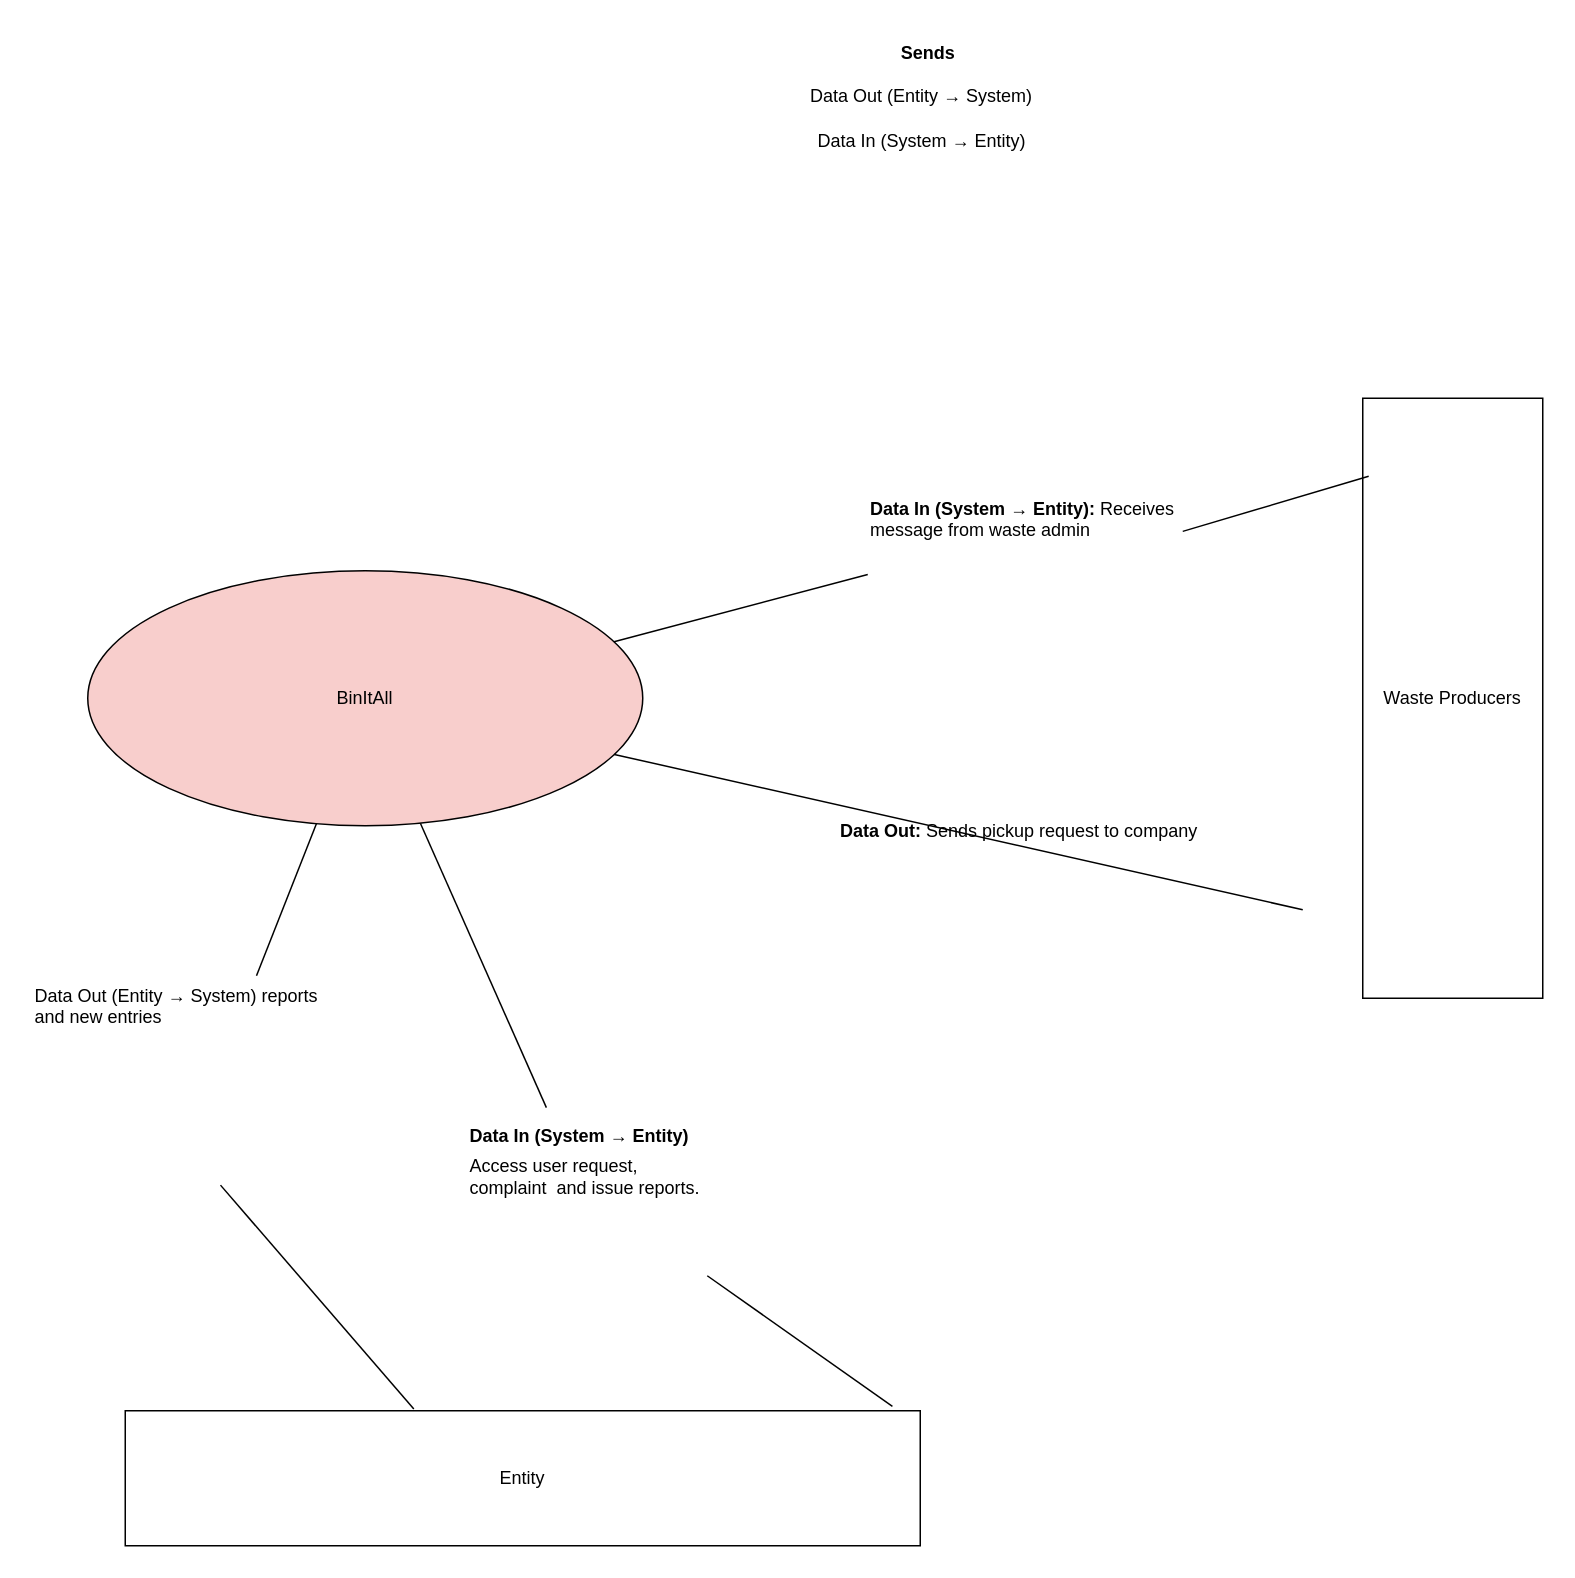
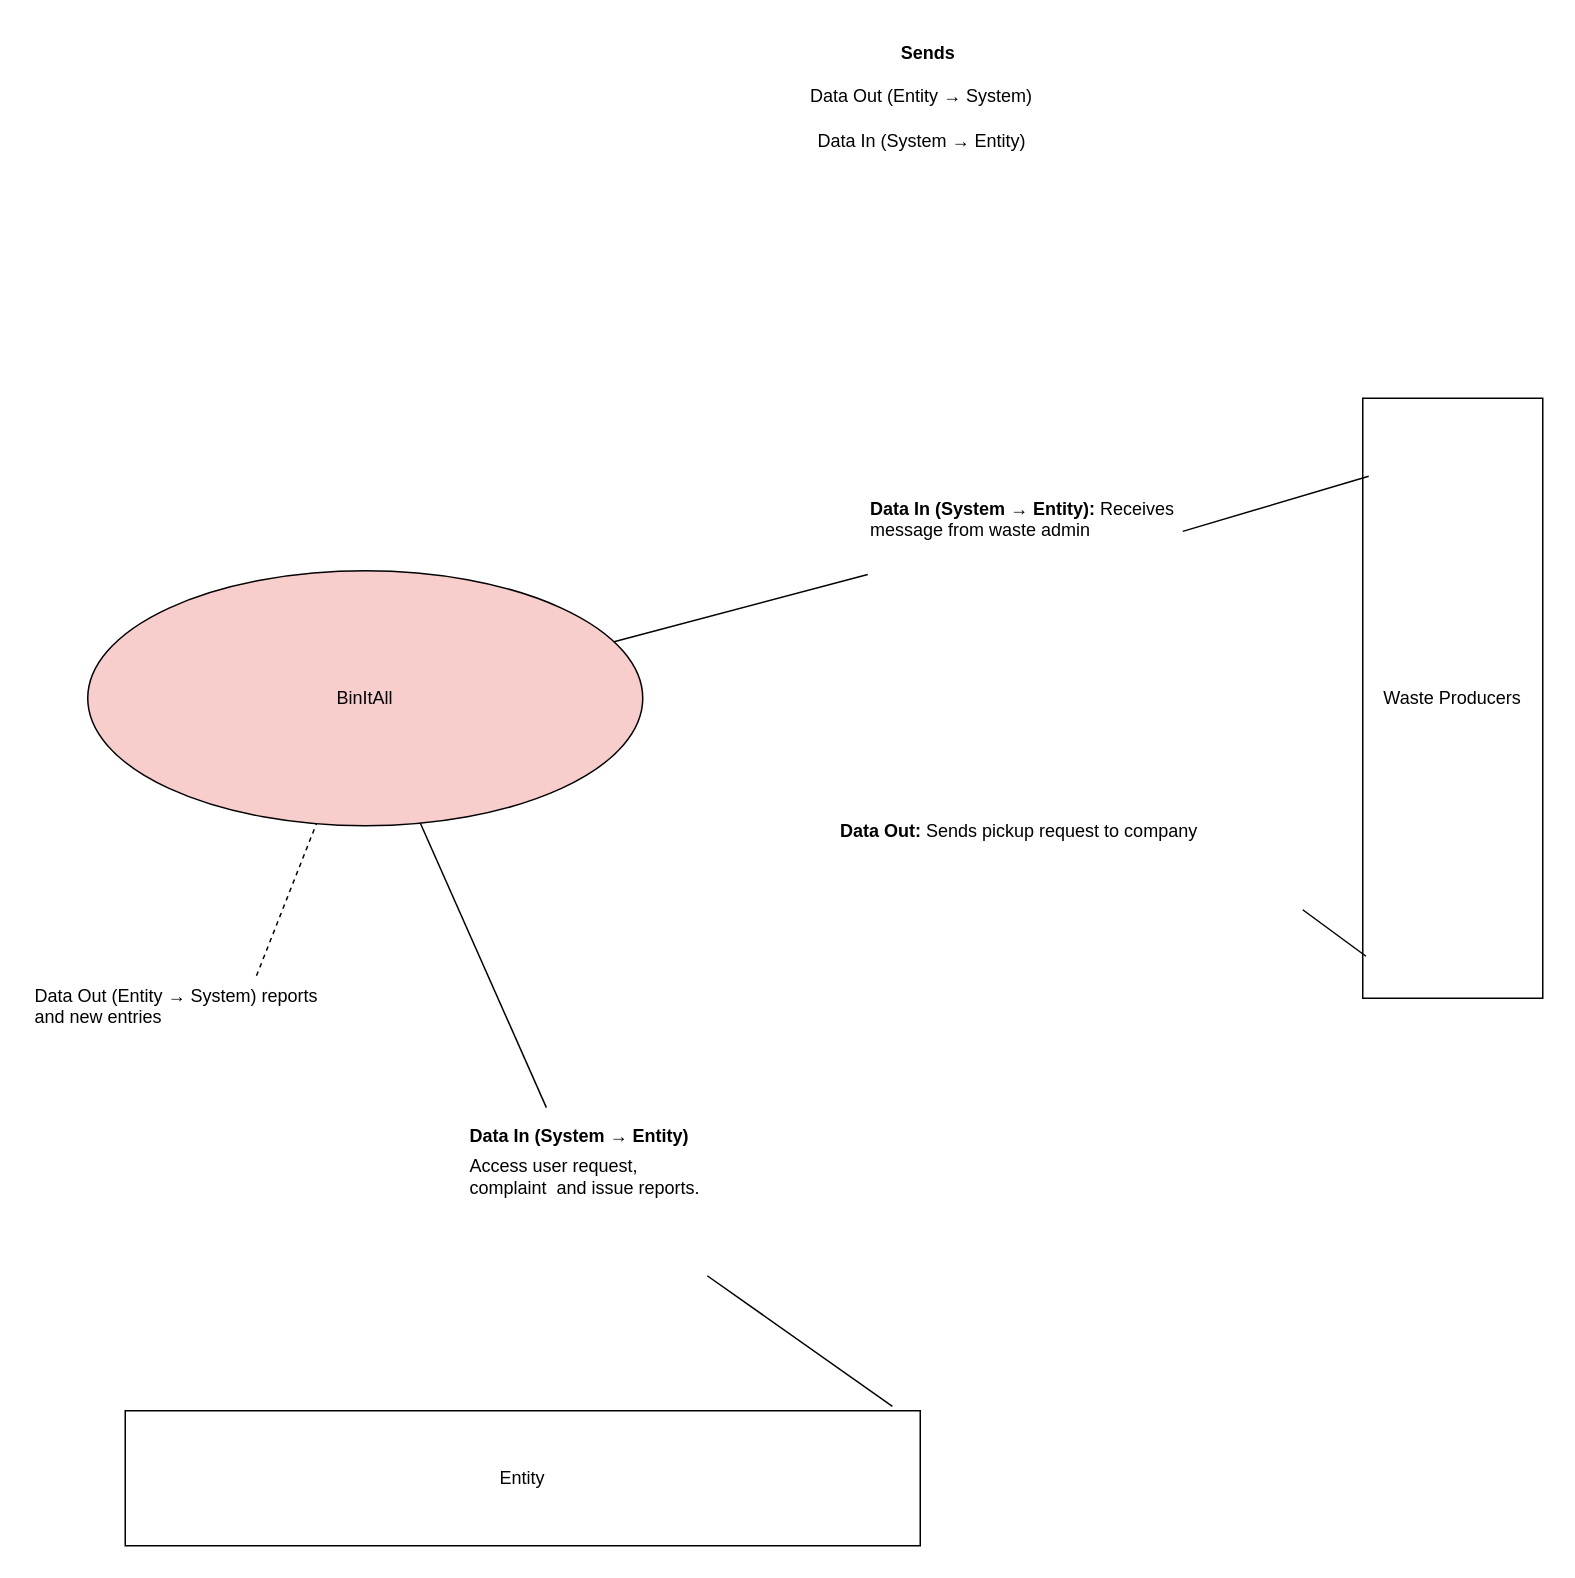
(959, 832) -> (1334, 933)
(287, 898) -> (287, 898)
(317, 1297) -> none
